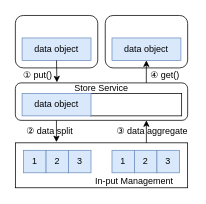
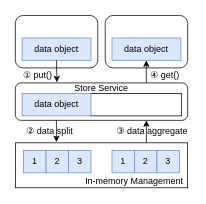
(135, 181) -> (135, 181)
